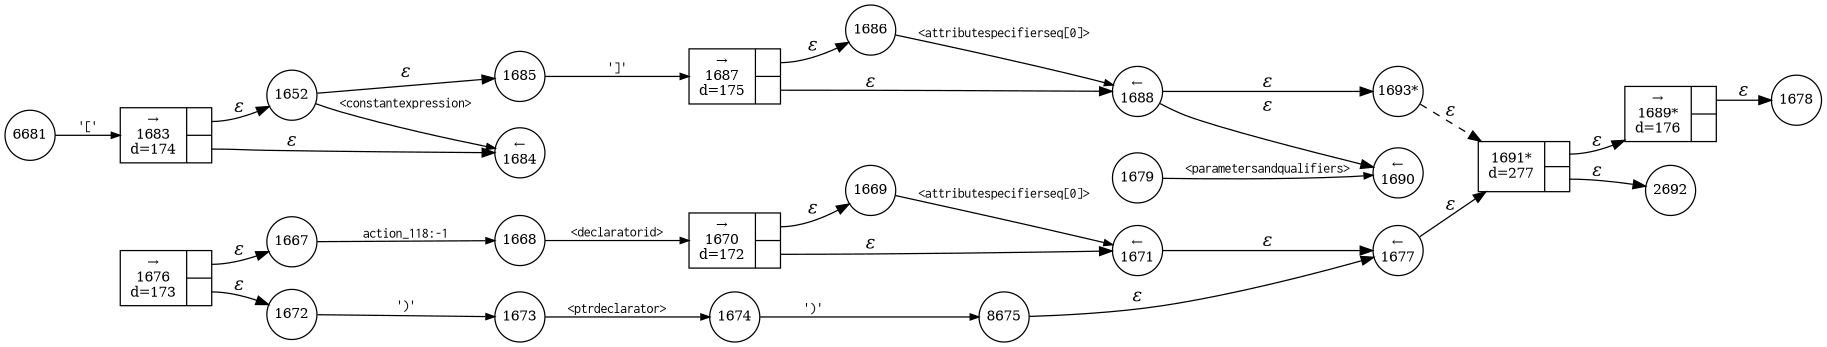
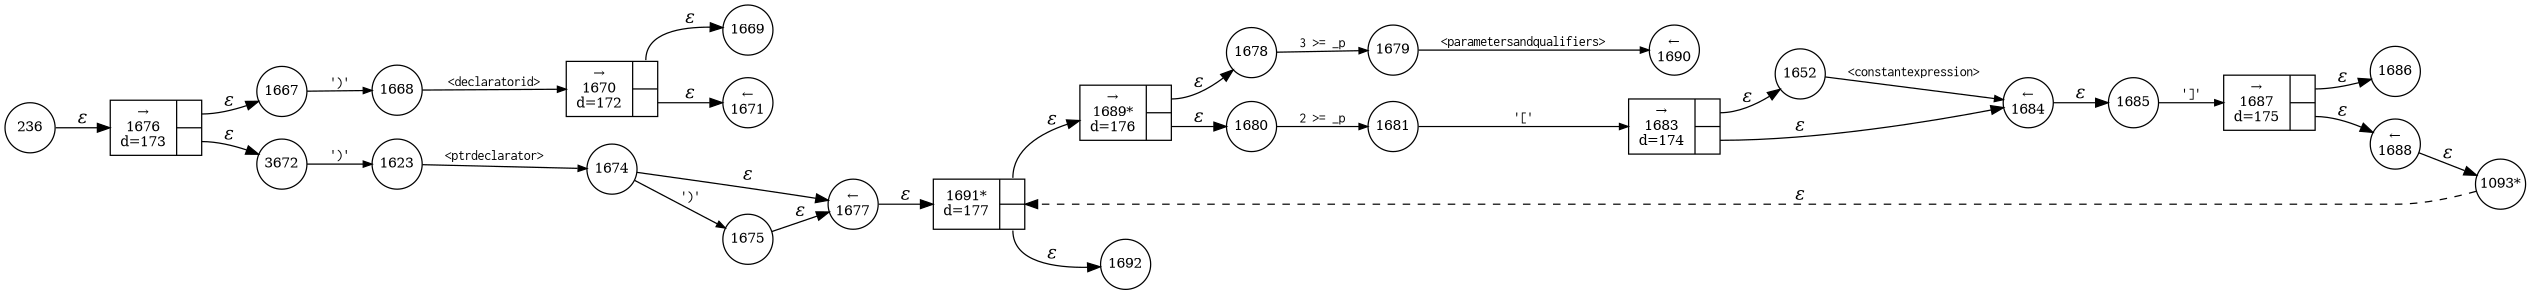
none -> (1318, 51)
(1000, 58) -> none
(400, 86) -> (2074, 103)
(1398, 91) -> (2501, 184)
none -> (1252, 127)
none -> (30, 128)
(30, 135) -> (1393, 127)
(1259, 138) -> none
(1511, 174) -> (967, 211)
(1671, 190) -> (1126, 264)
(1000, 219) -> none
(406, 234) -> (340, 84)
(1261, 251) -> (726, 185)
(292, 314) -> (282, 164)
(520, 317) -> (397, 164)
(1004, 317) -> (748, 239)
